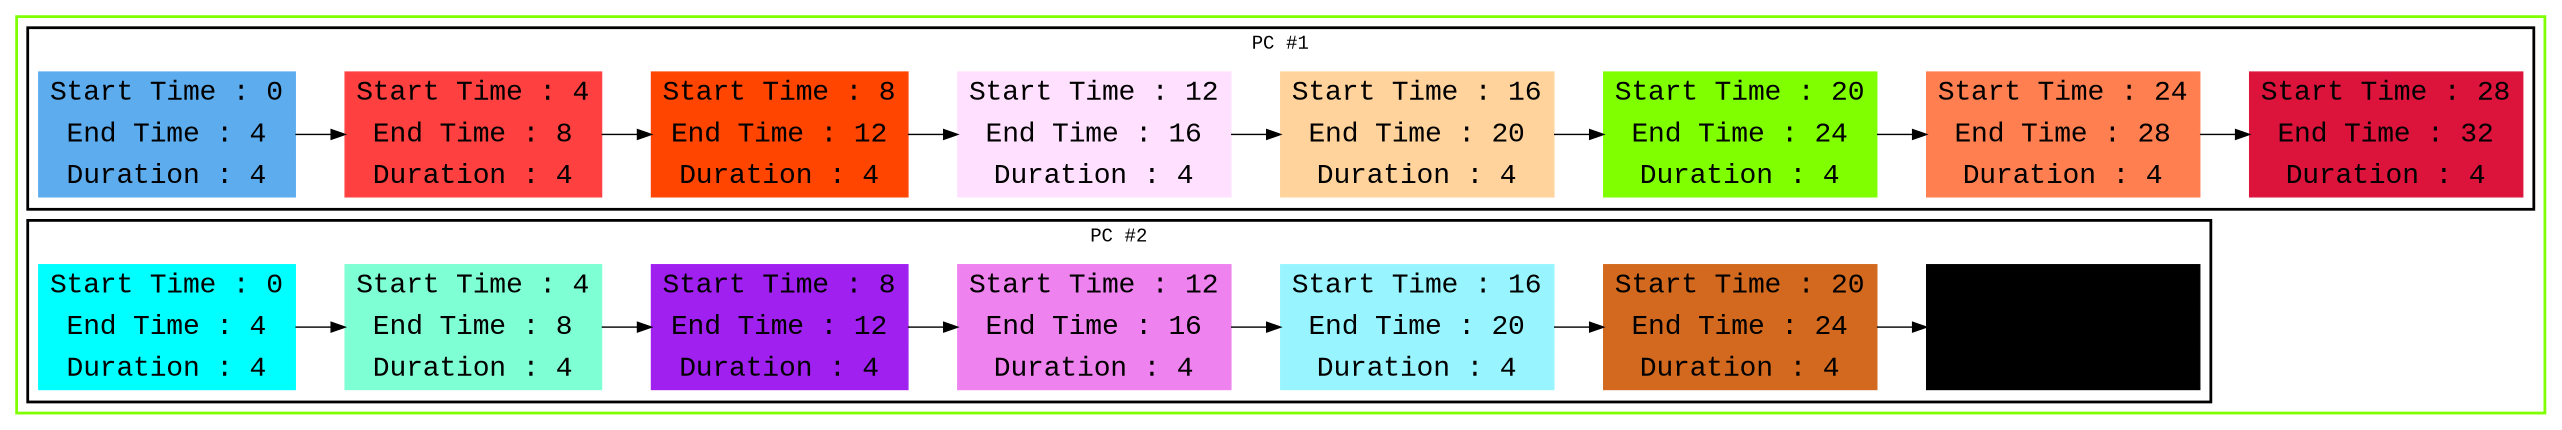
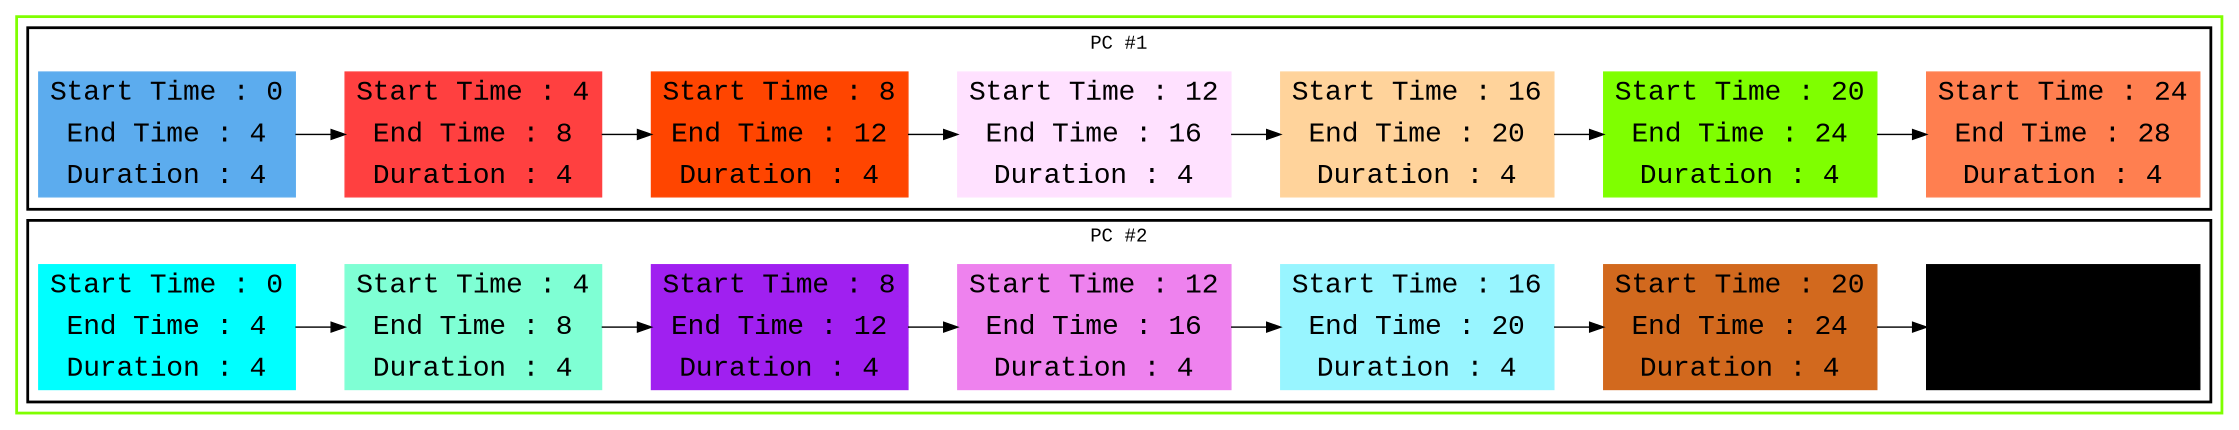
(2386, 134) -> none
